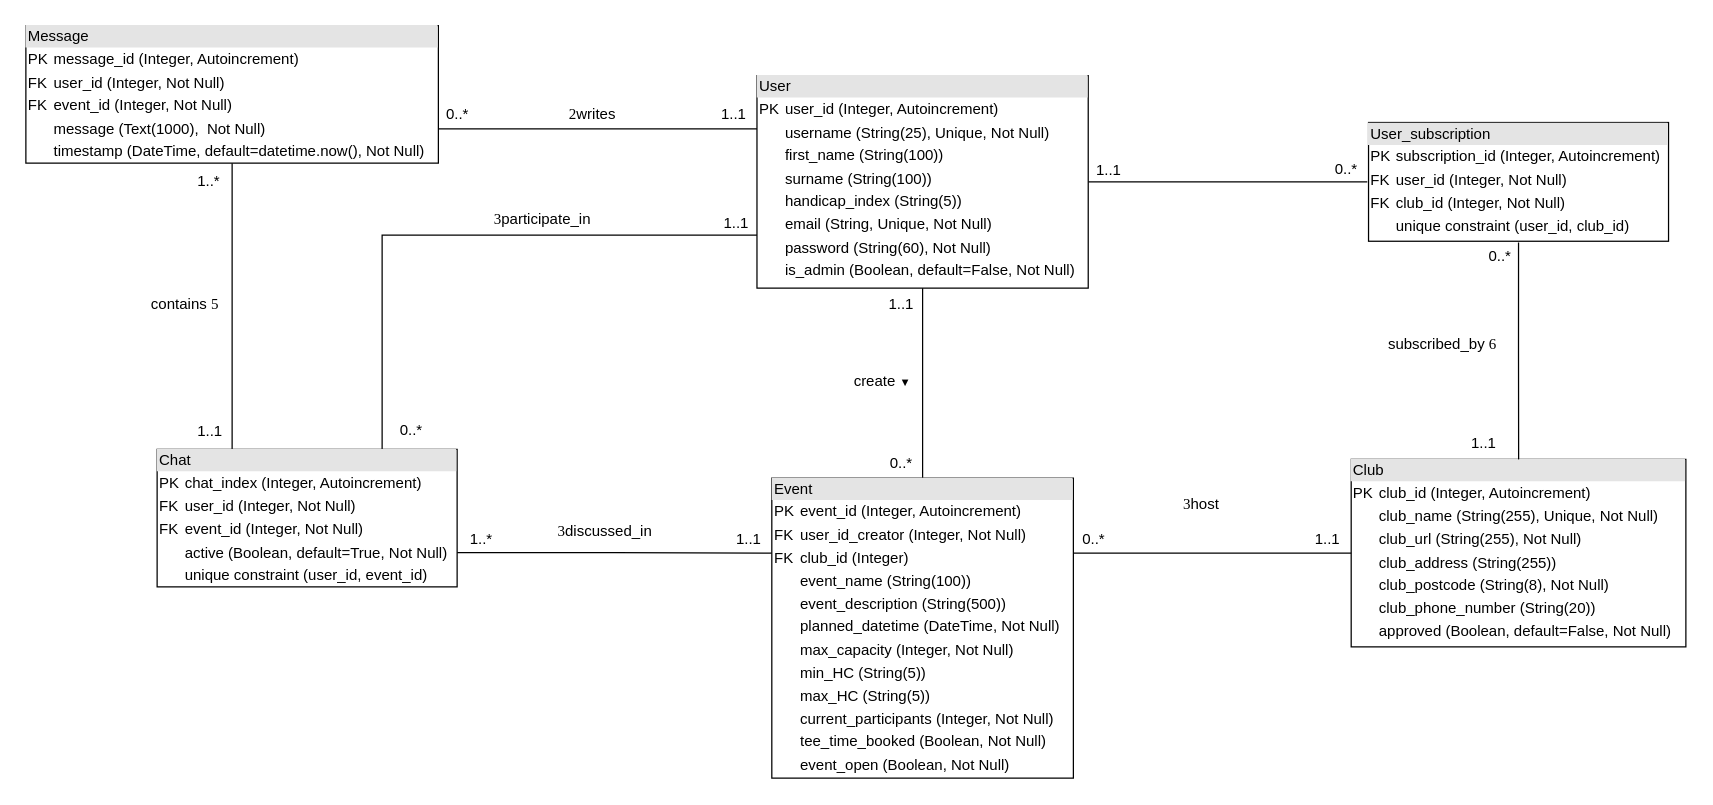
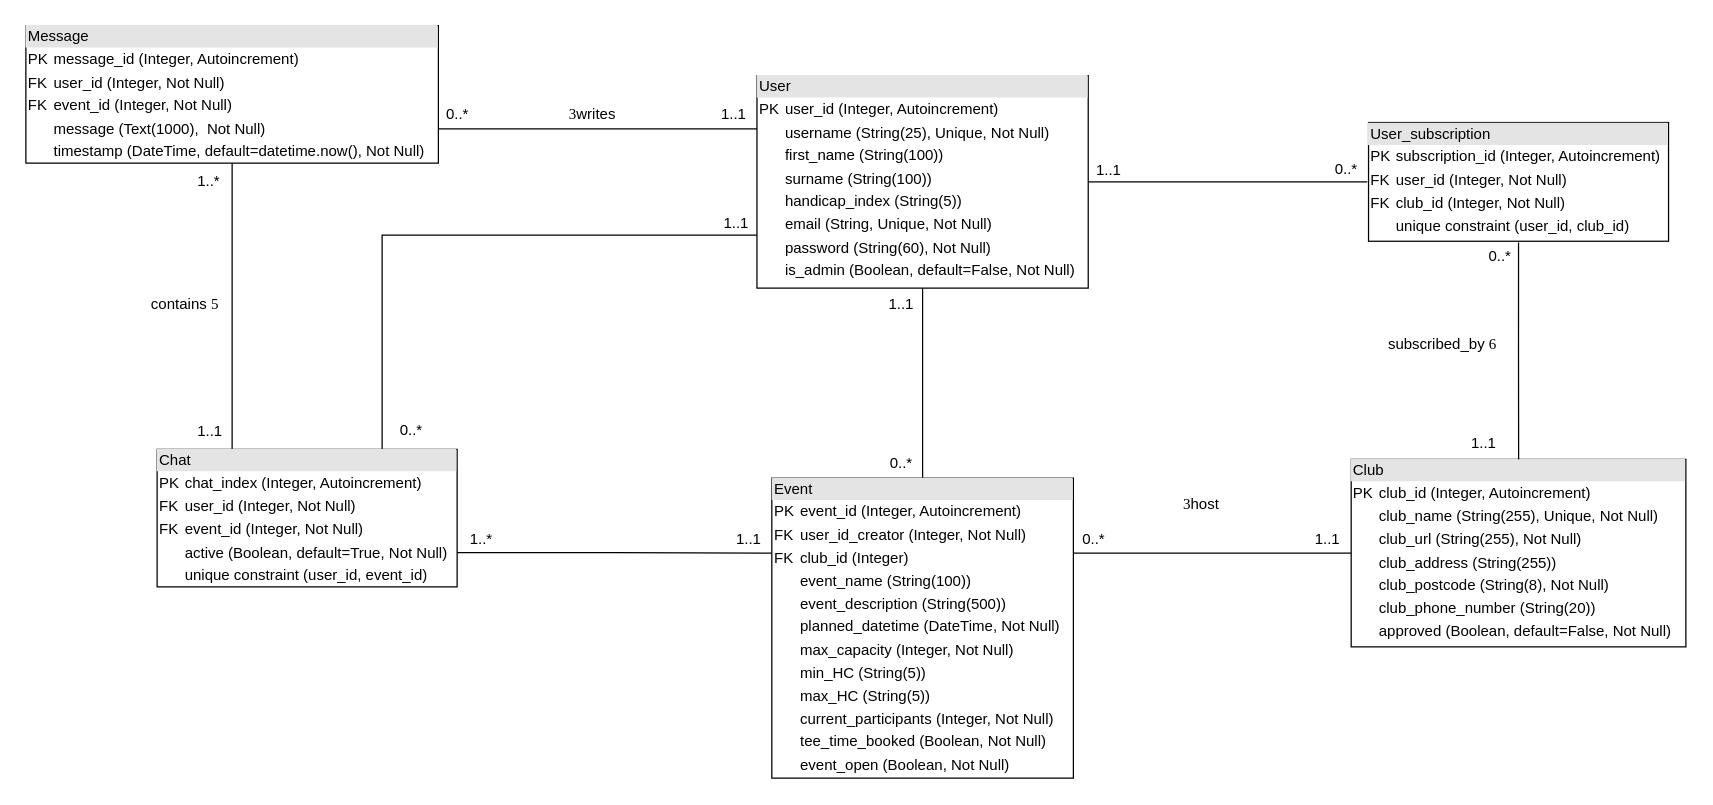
(593, 114) -> (593, 114)
(542, 219) -> none
(882, 382) -> none
(604, 532) -> none
